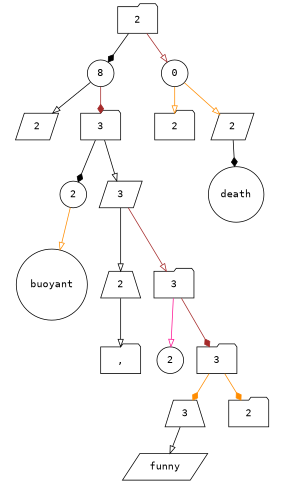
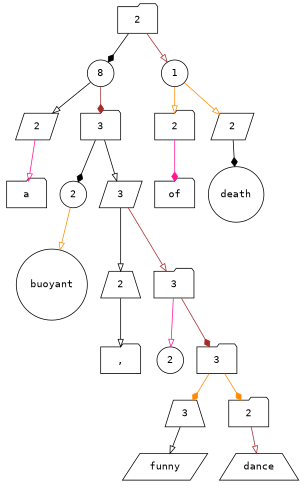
(175, 73) -> (175, 73)
none -> (27, 194)
none -> (175, 194)
none -> (259, 467)
